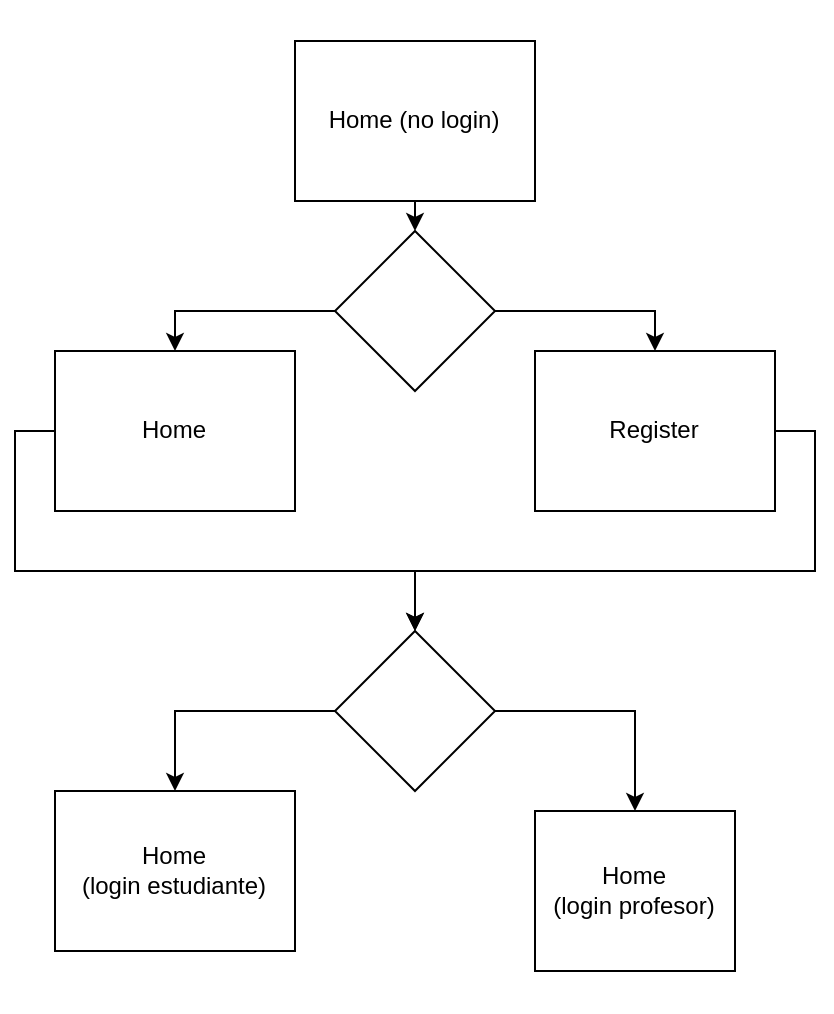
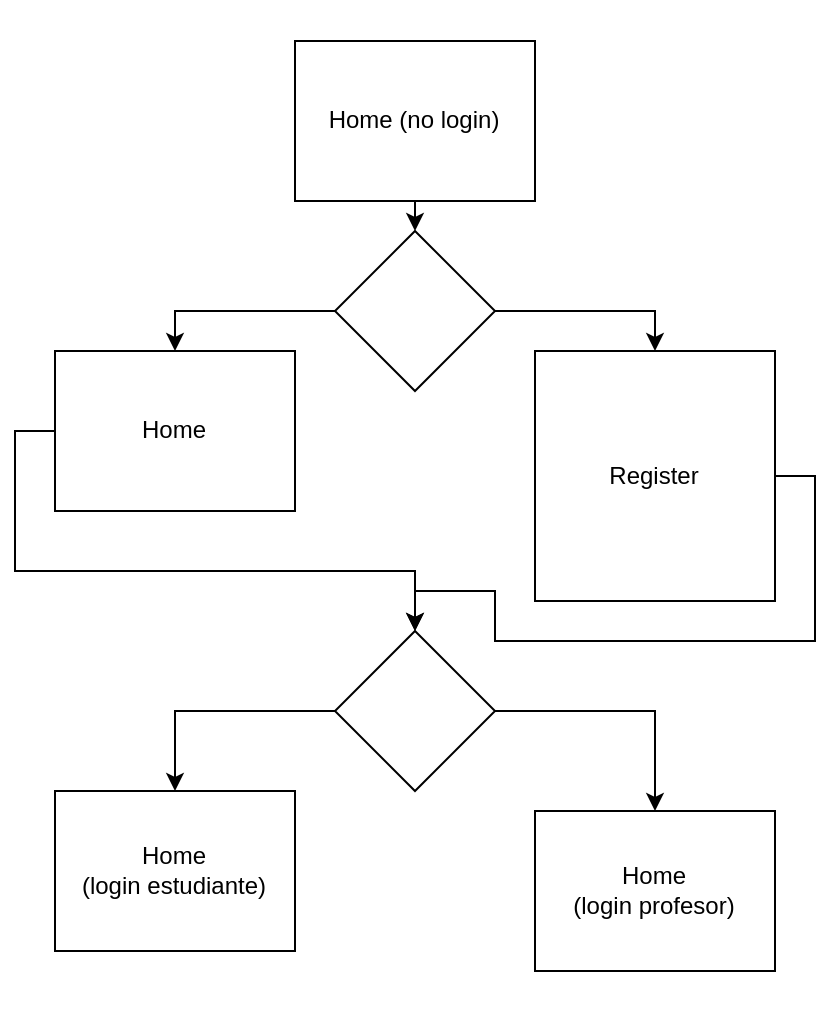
(655, 431) -> (655, 476)
(635, 891) -> (655, 891)
